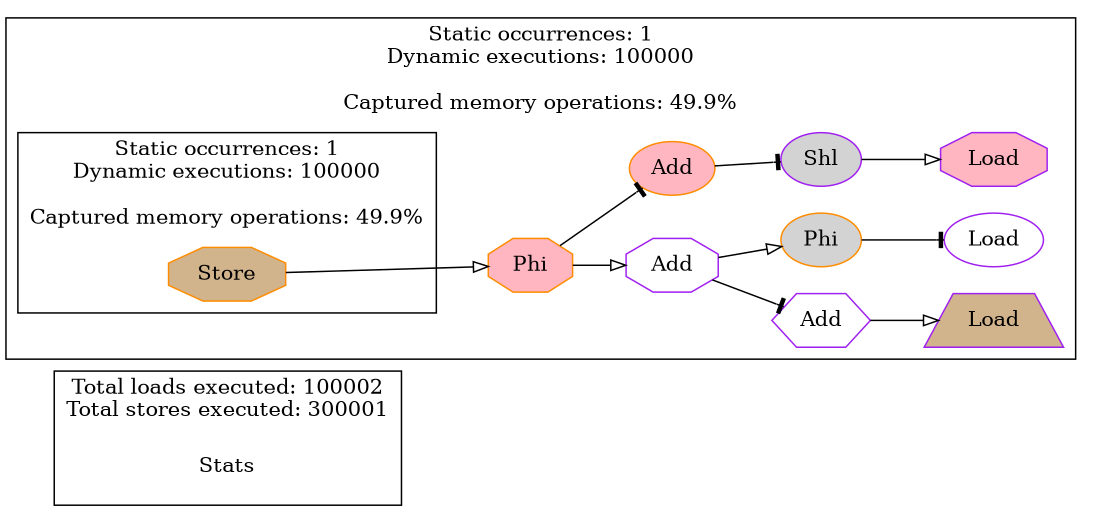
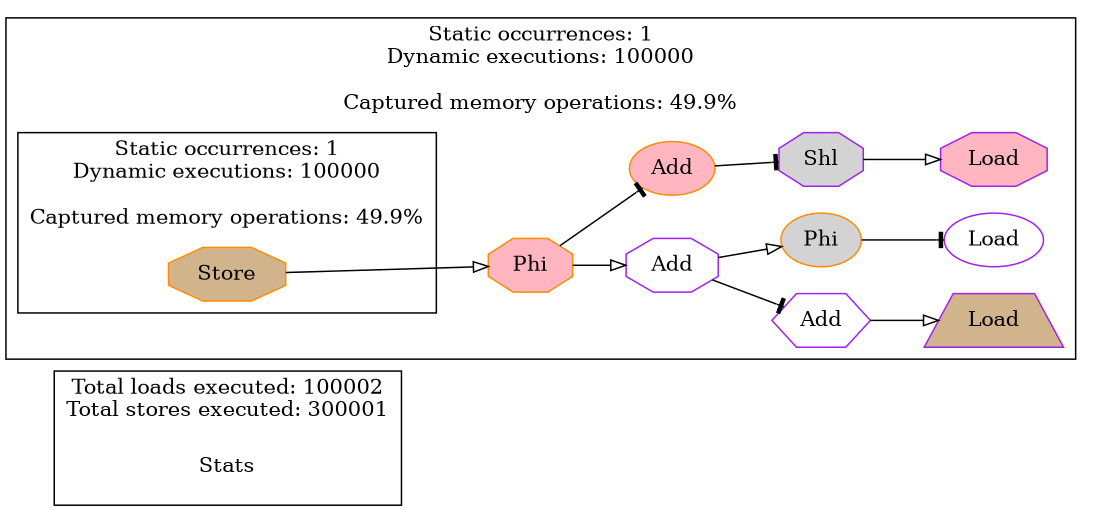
(821, 159) -> (821, 159)
